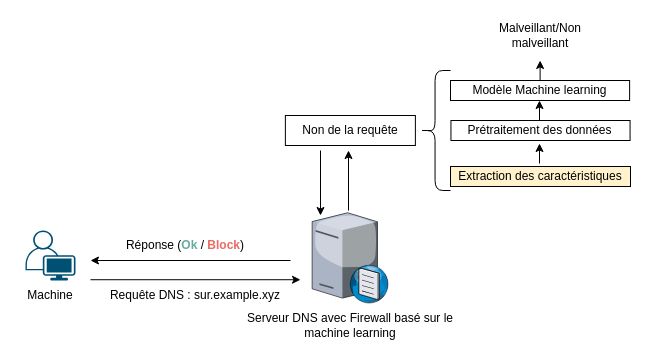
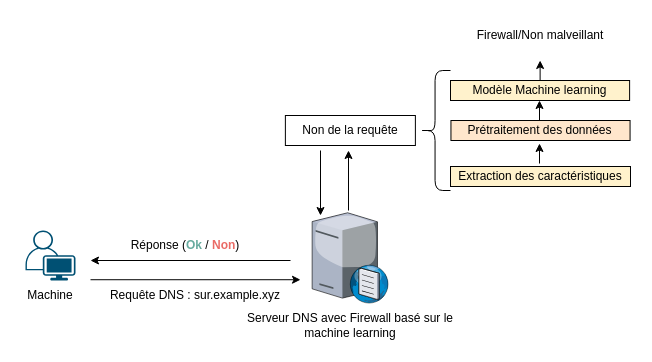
(541, 36) -> (541, 36)
(540, 91) -> (540, 91)
(541, 131) -> (541, 131)
(186, 246) -> (186, 246)
